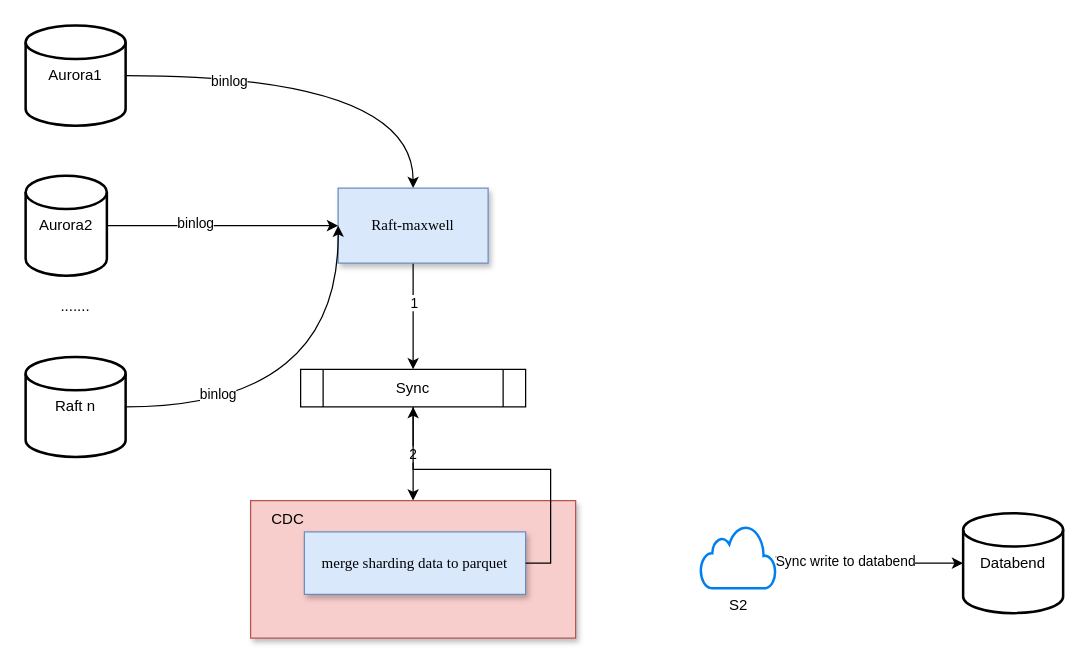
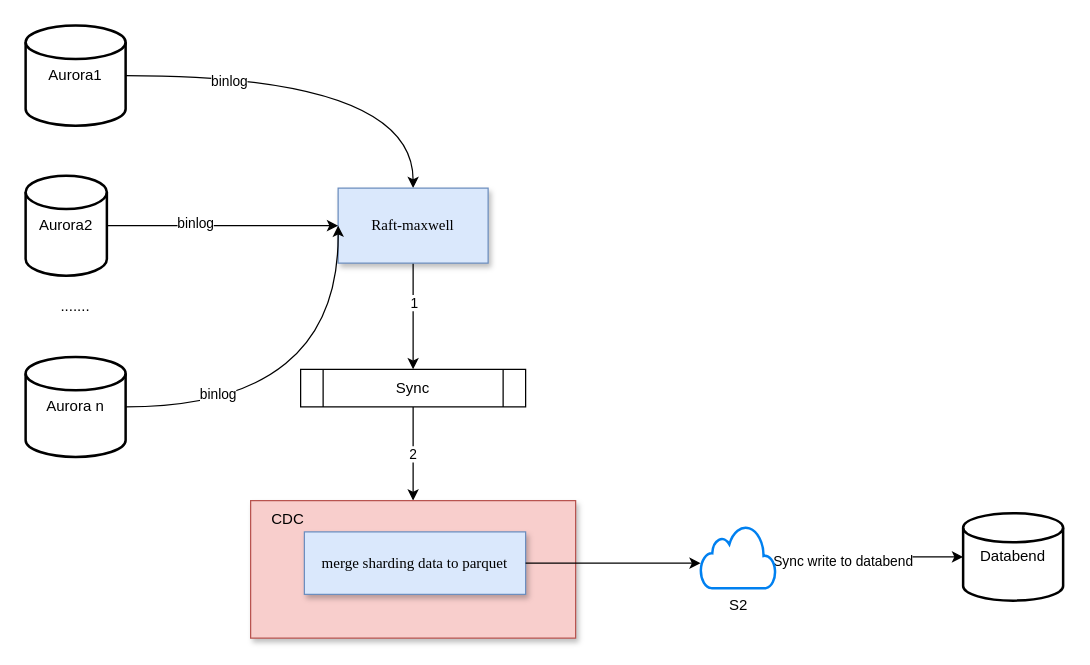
(76, 407) -> (76, 407)
(532, 469) -> (620, 563)
(1013, 563) -> (1013, 557)
